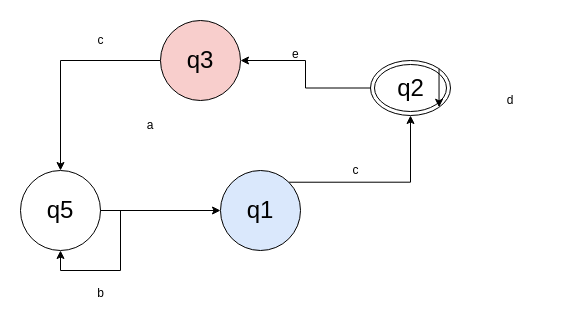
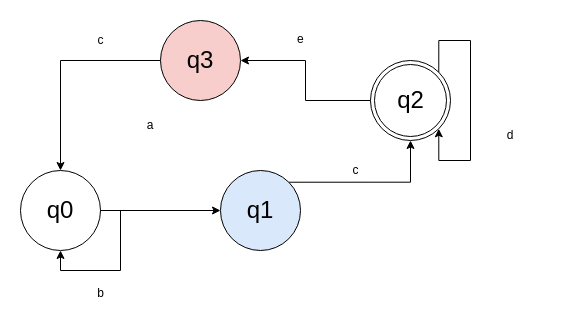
(316, 56) -> (321, 41)
(411, 88) -> (411, 101)
(511, 101) -> (511, 136)
(61, 211) -> (61, 211)
